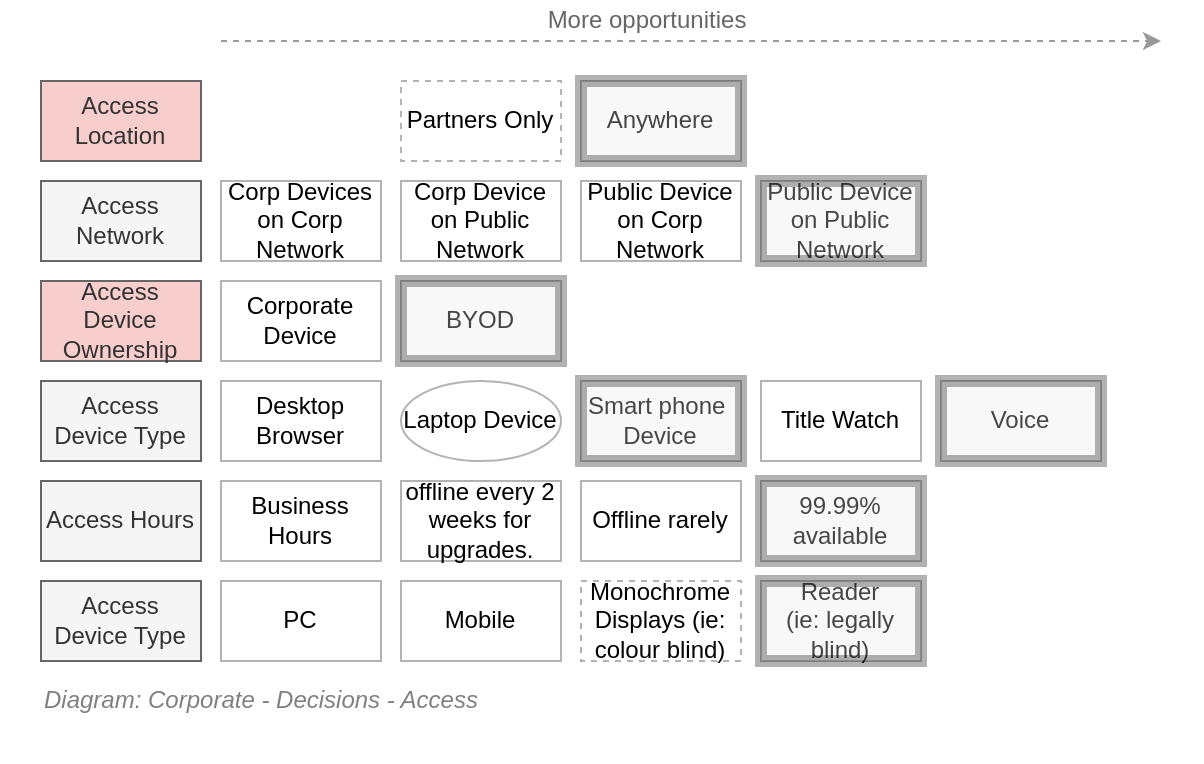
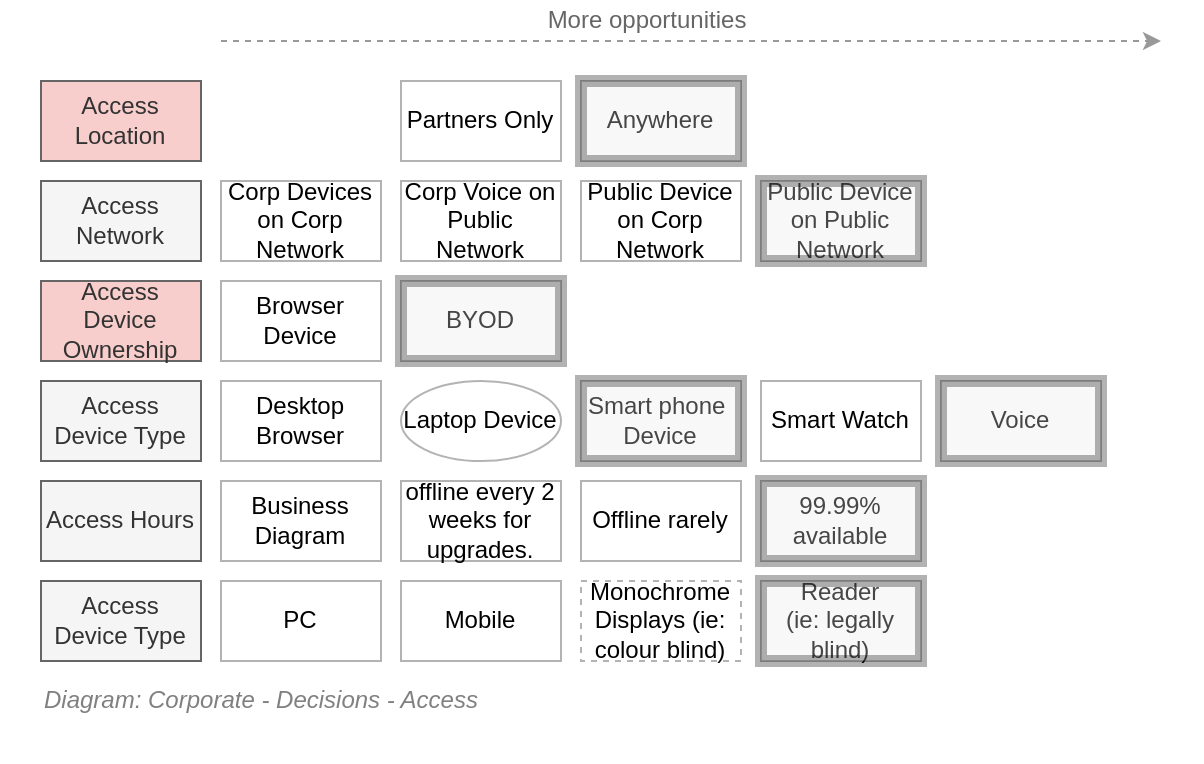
(481, 121) -> (481, 121)
(481, 221) -> (481, 221)
(301, 321) -> (301, 321)
(841, 421) -> (841, 421)
(301, 521) -> (301, 521)
